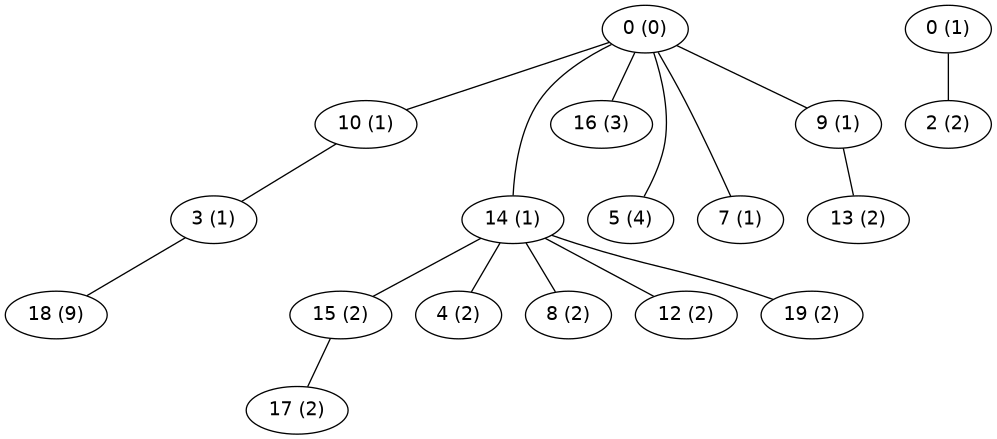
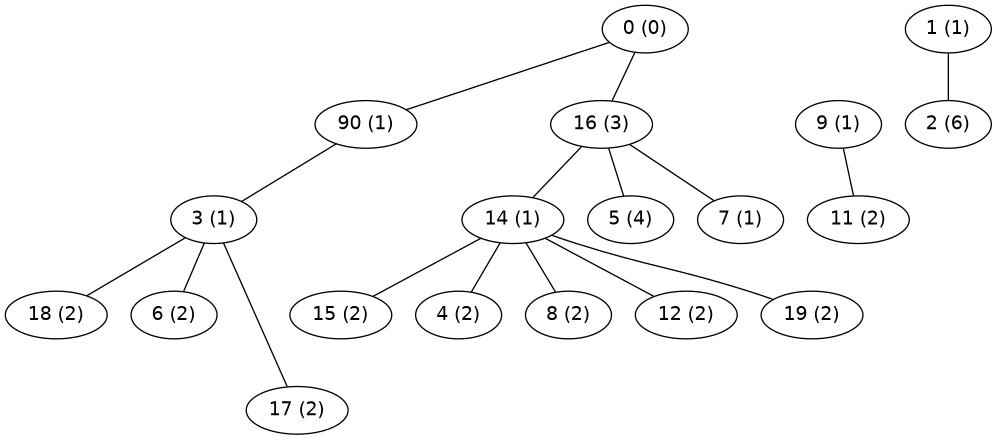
(948, 29) -> (948, 29)
(742, 77) -> none
(537, 104) -> (557, 172)
(696, 123) -> (672, 173)
(366, 124) -> (366, 124)
(948, 124) -> (948, 124)
(666, 126) -> (616, 172)
(858, 220) -> (858, 220)
(56, 315) -> (56, 315)
none -> (174, 315)
(319, 363) -> (255, 315)
